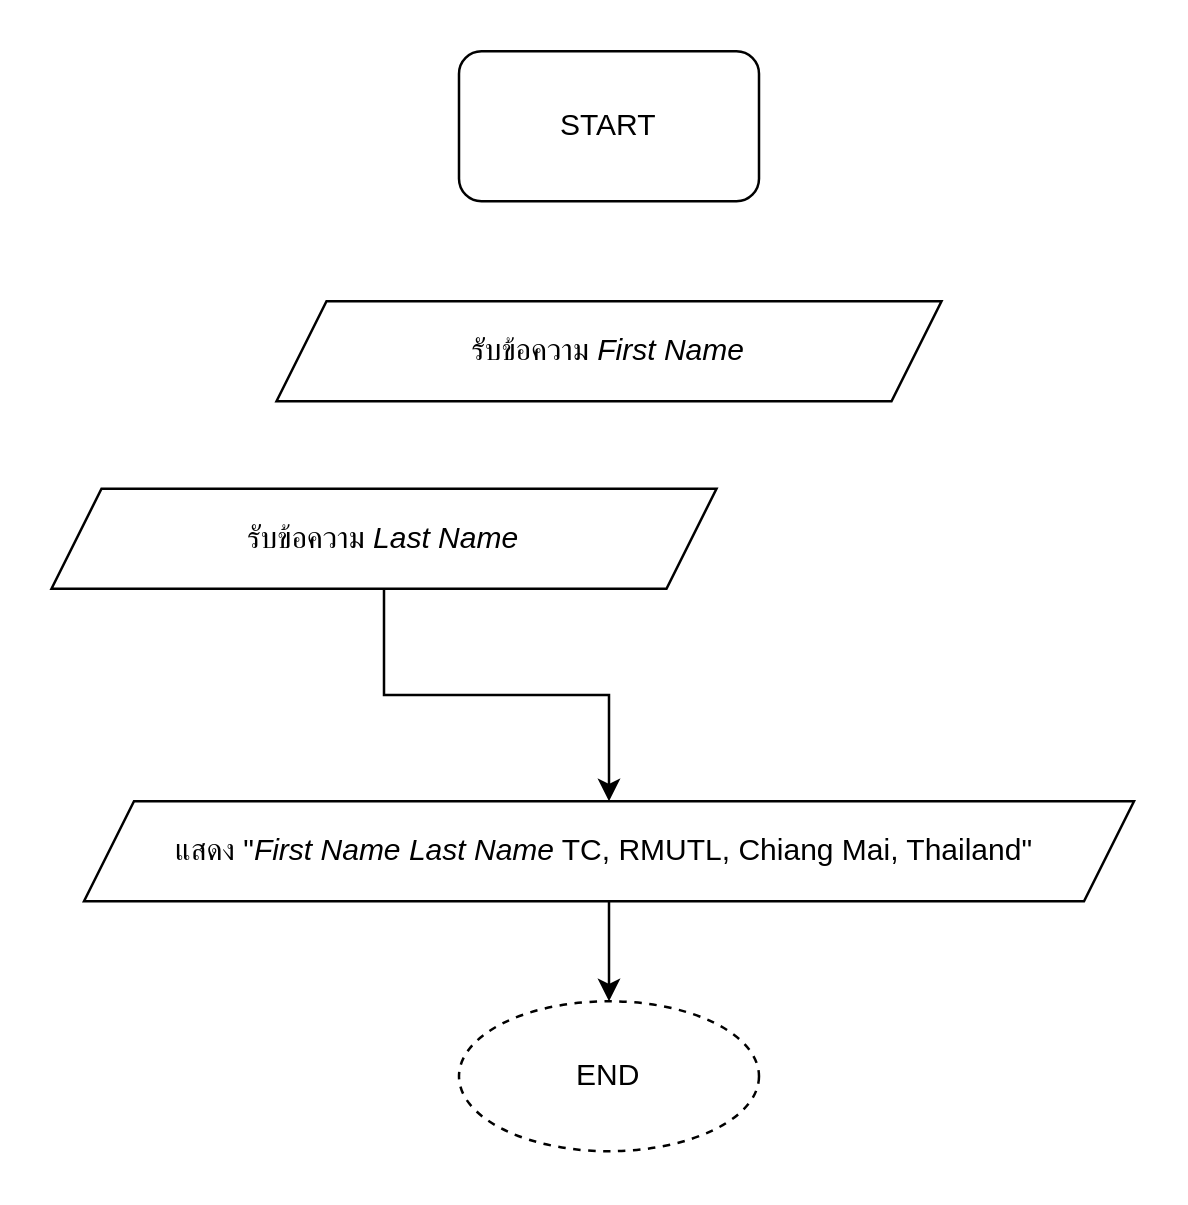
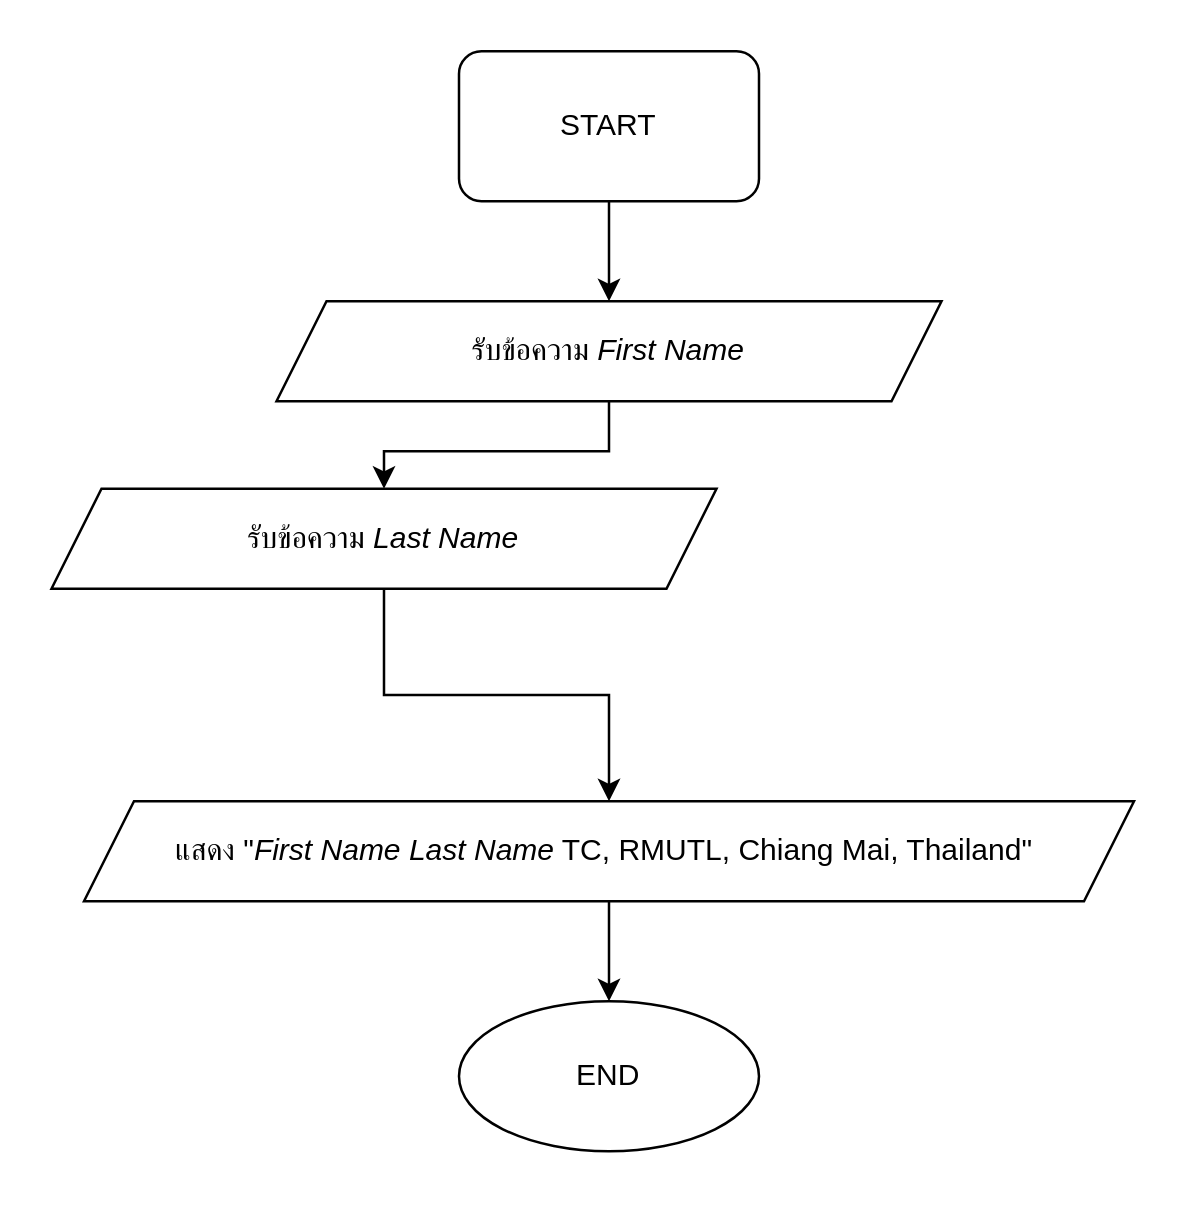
none -> (609, 243)
none -> (511, 451)
(609, 1076) -> (609, 1076)
